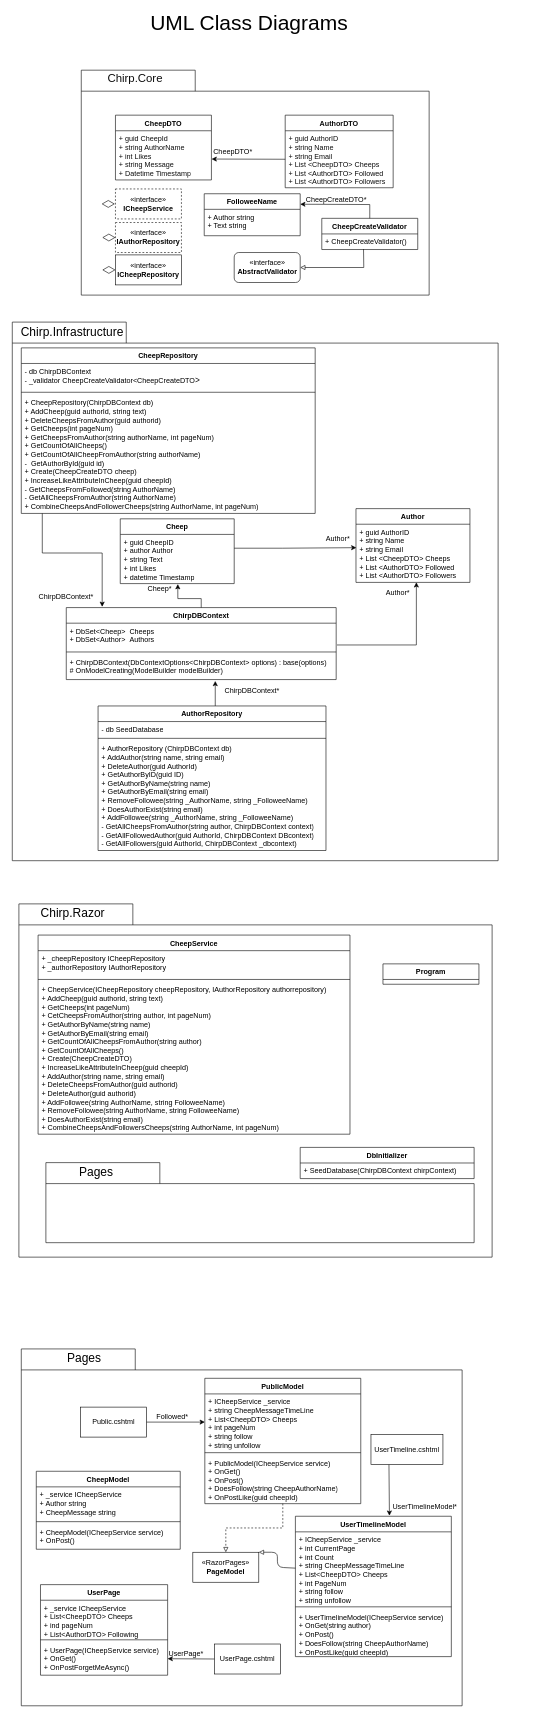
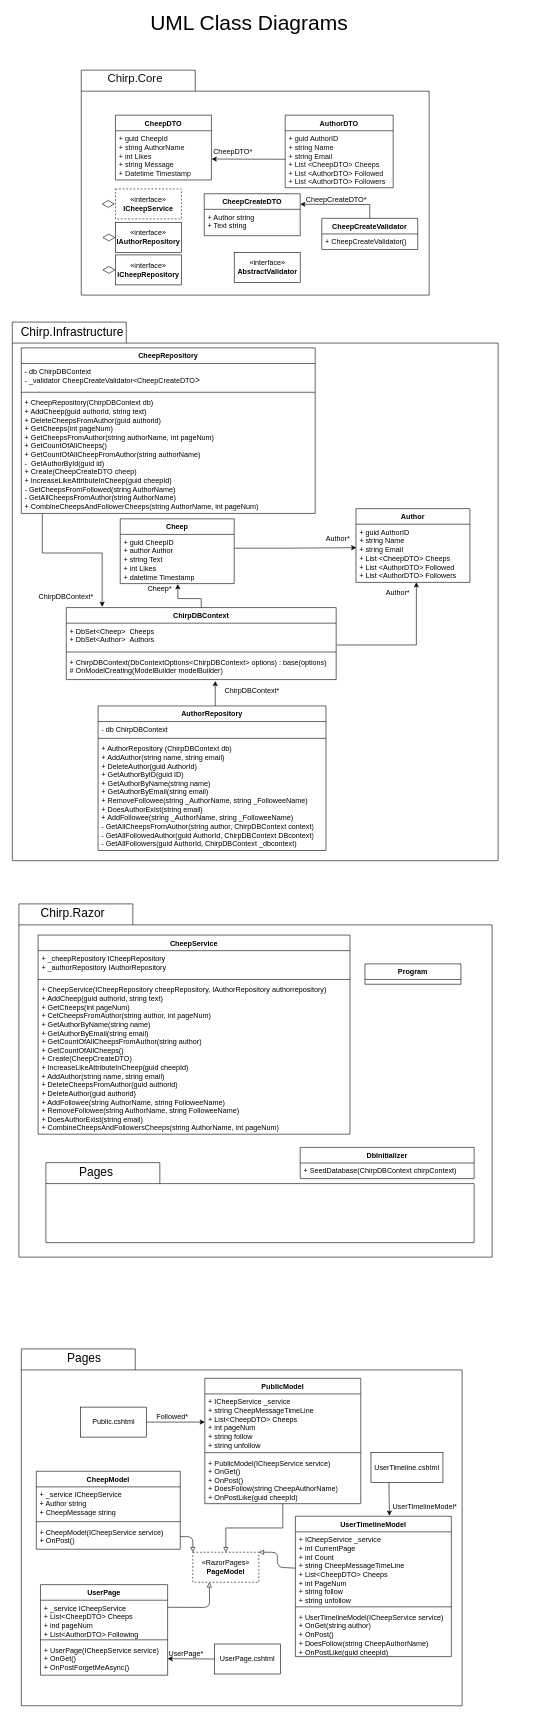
(252, 202) -> (252, 202)
(149, 237) -> (149, 237)
(267, 267) -> (267, 267)
(344, 267) -> none
(135, 730) -> (138, 730)
(431, 974) -> (413, 974)
(407, 1450) -> (407, 1468)
(257, 1528) -> (257, 1528)
none -> (191, 1538)
(226, 1568) -> (226, 1568)
none -> (198, 1608)
